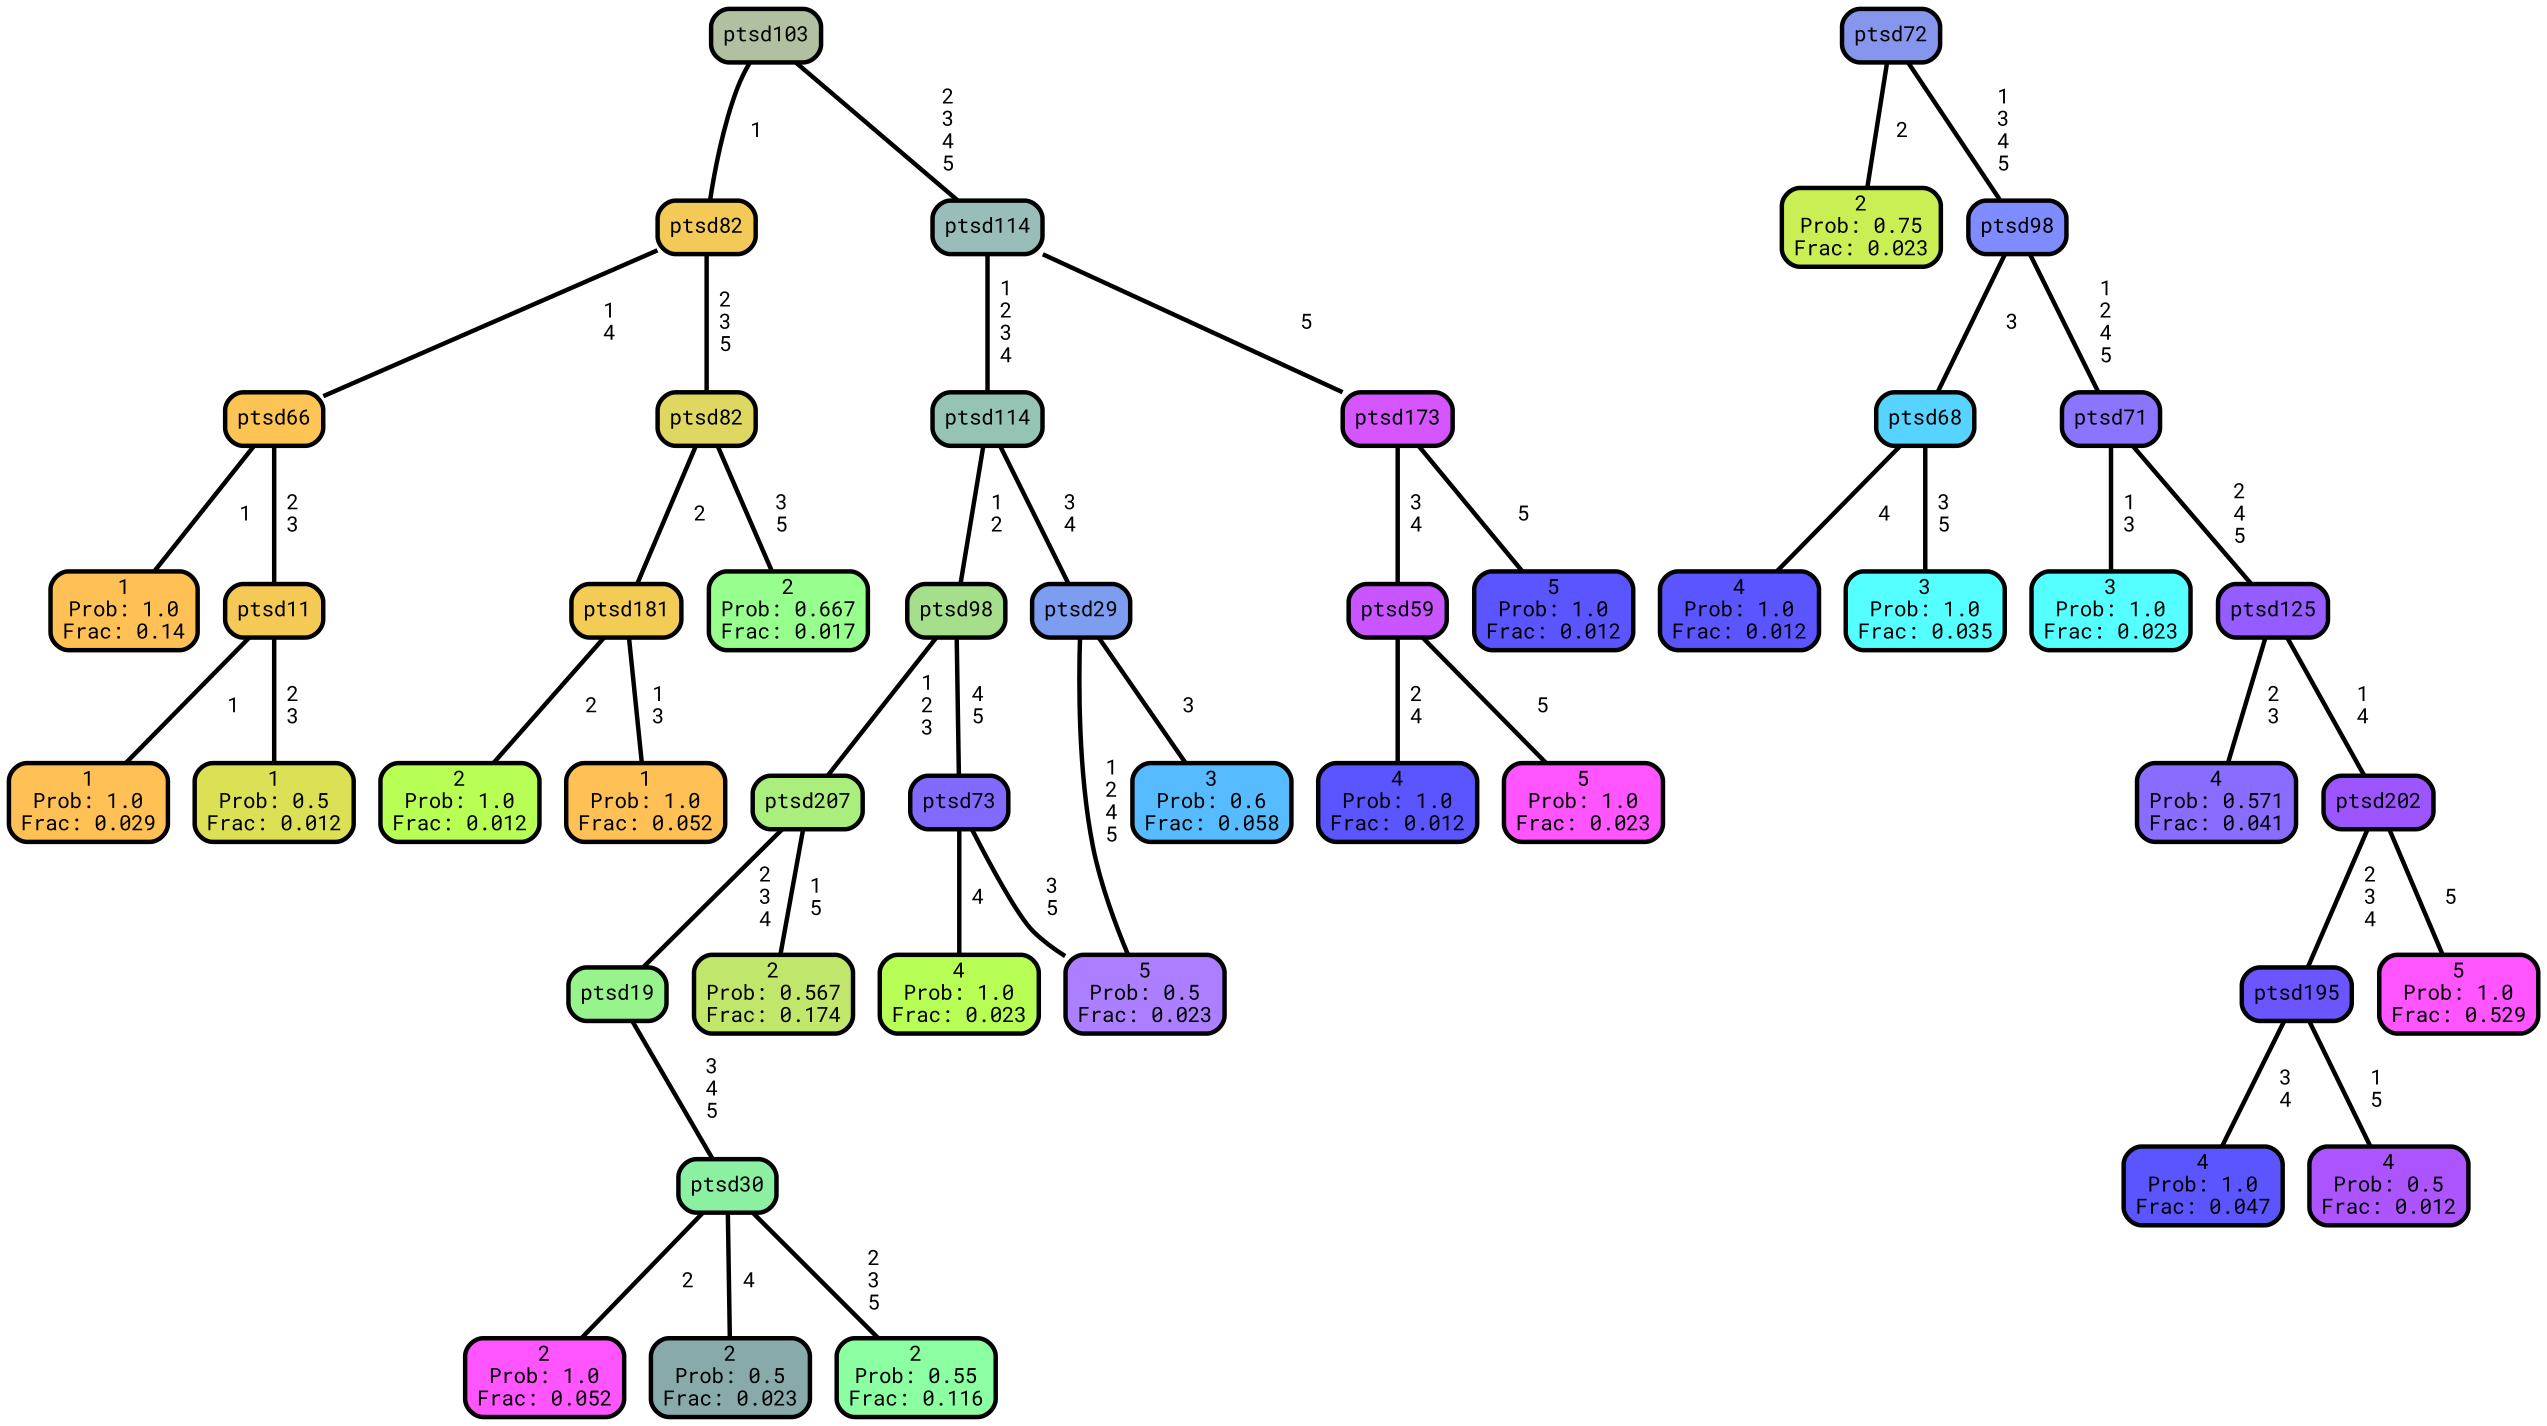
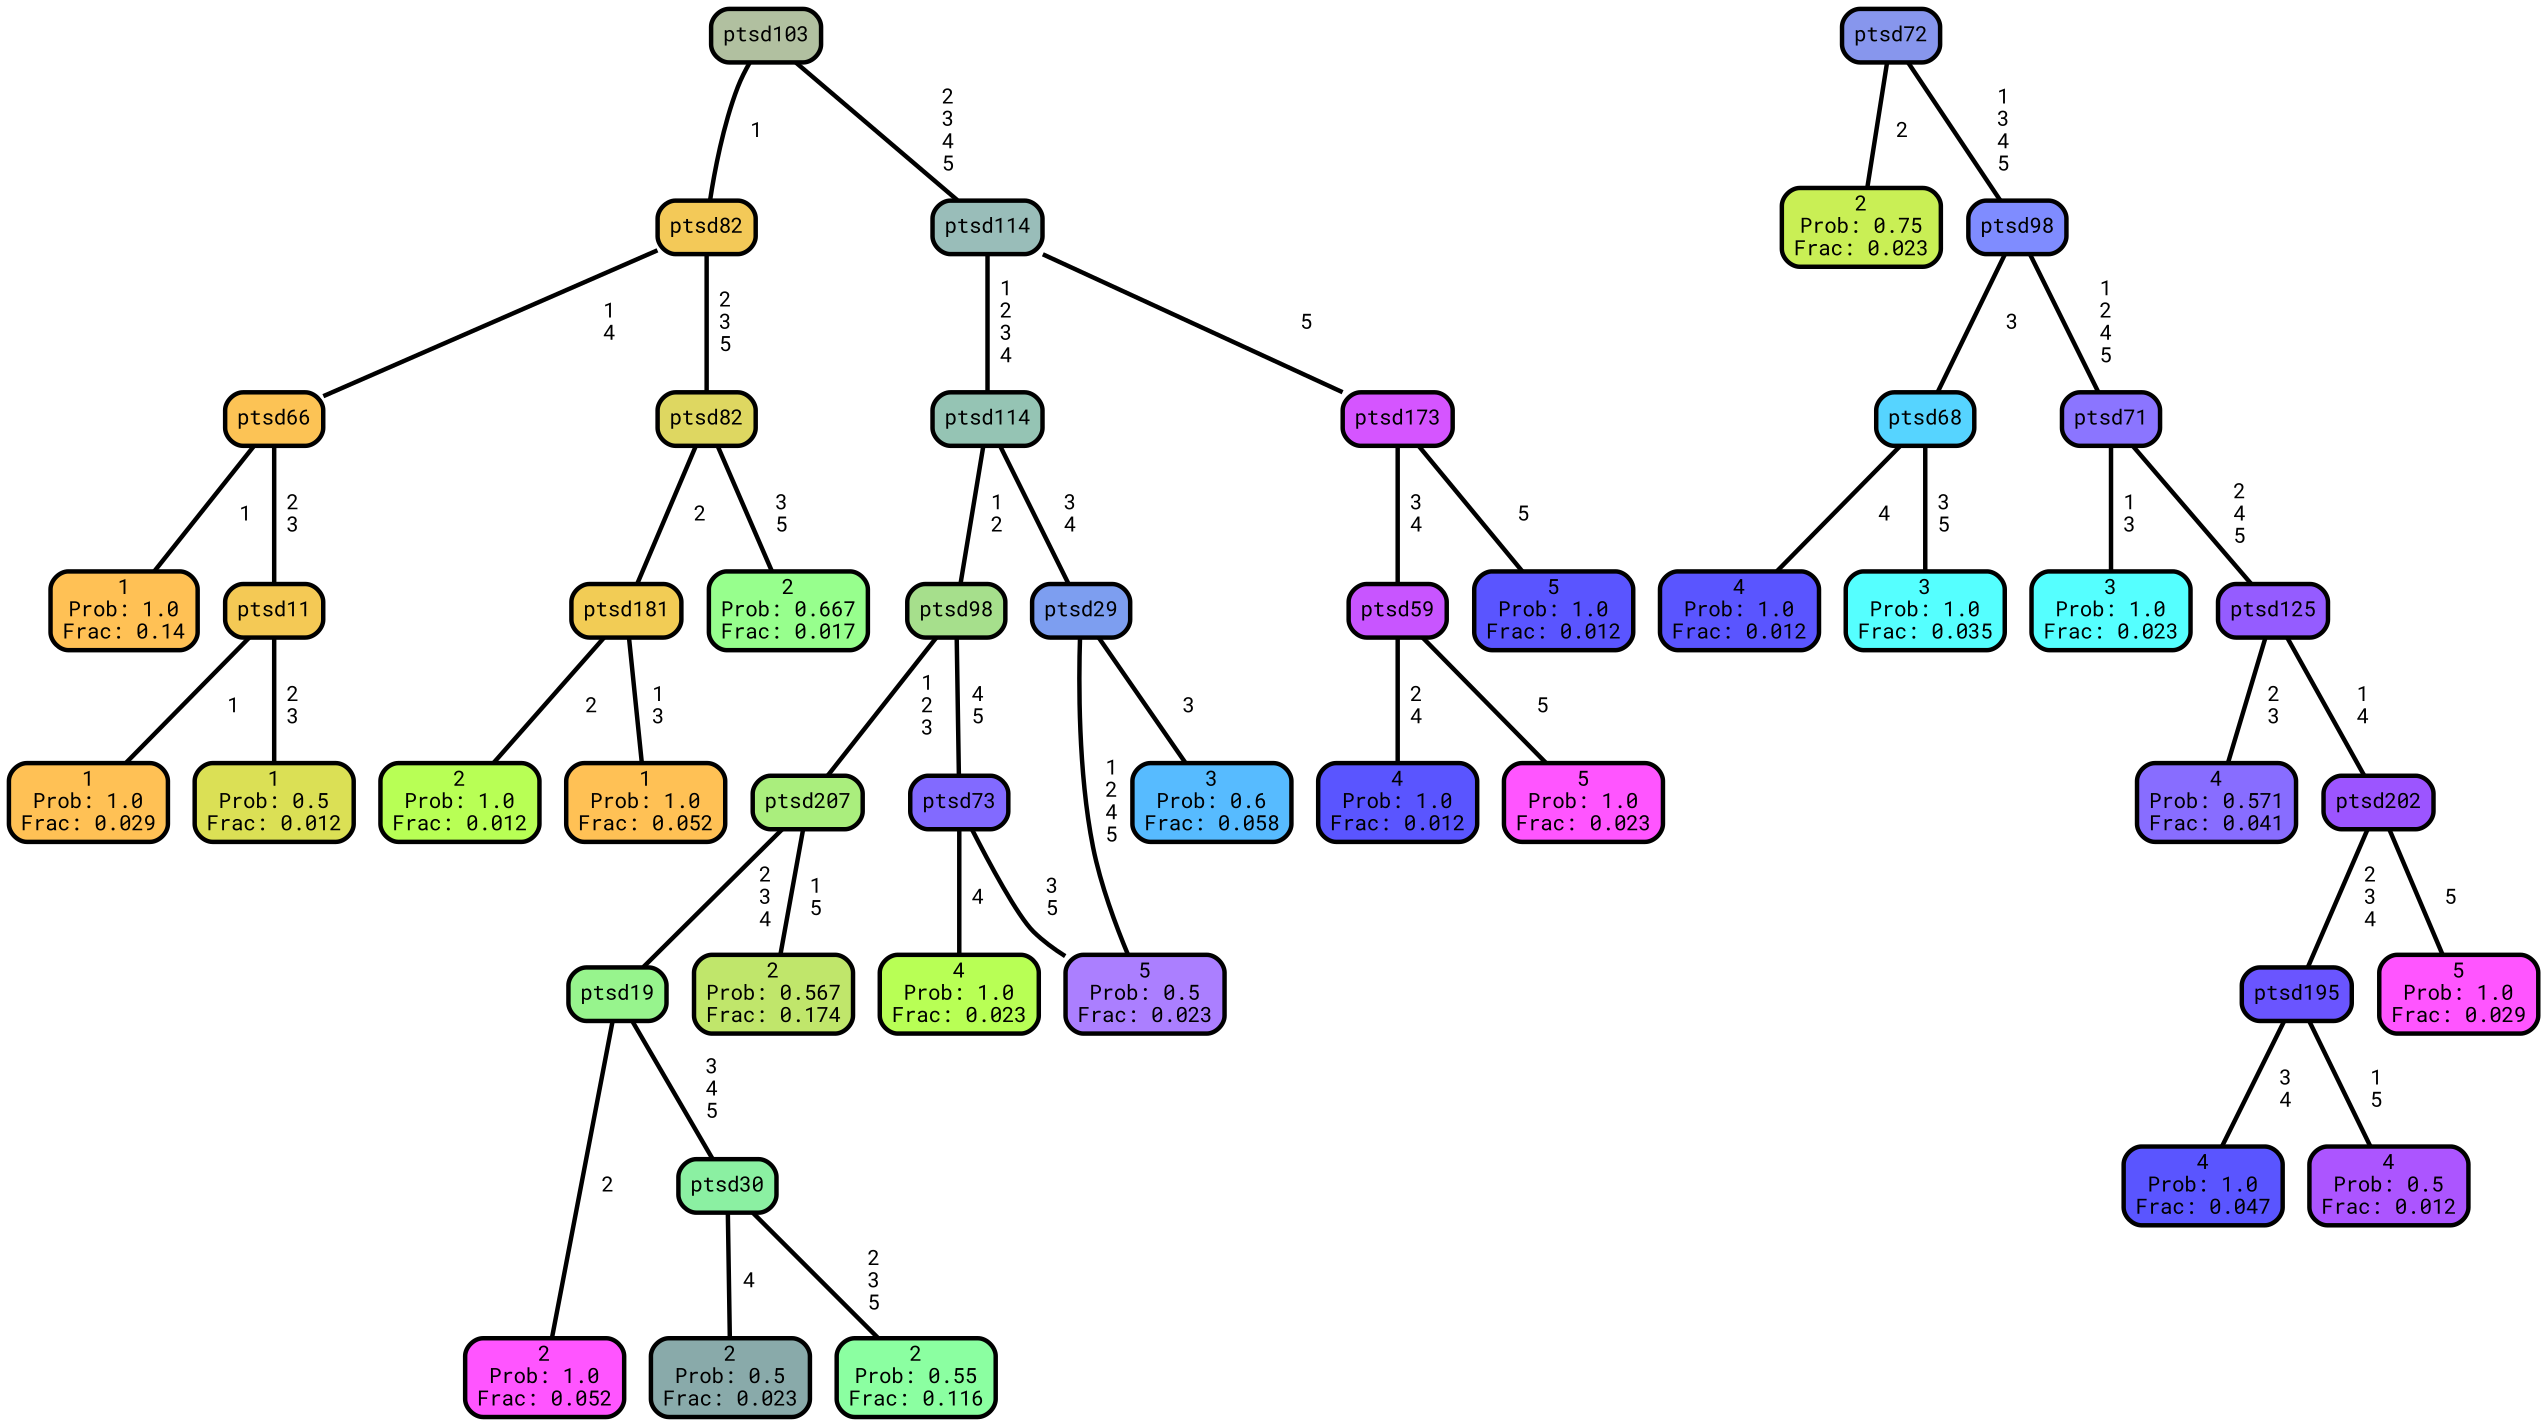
(2459, 994) -> (2459, 994)
(642, 1275) -> (582, 1180)
